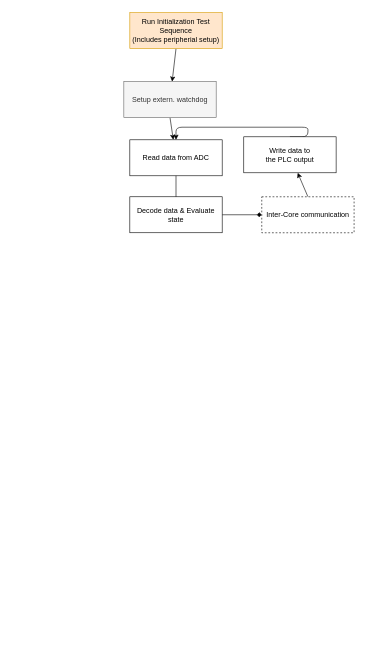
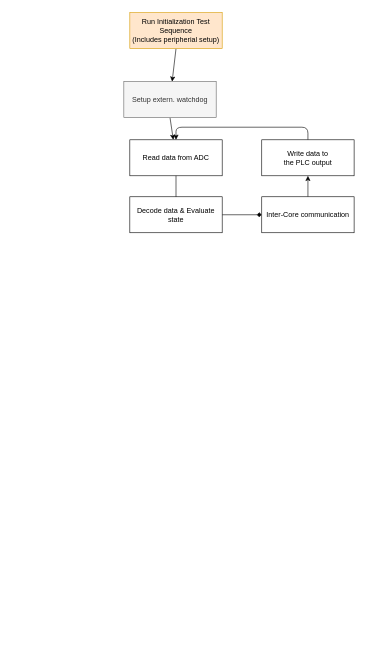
(290, 155) -> (308, 158)
(308, 215) -> (308, 215)
